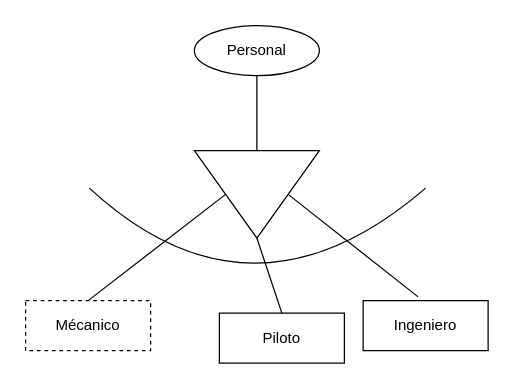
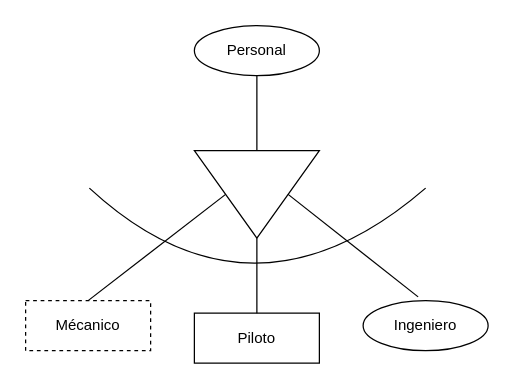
(426, 326) -> (426, 326)
(282, 338) -> (257, 338)
